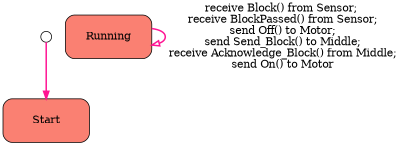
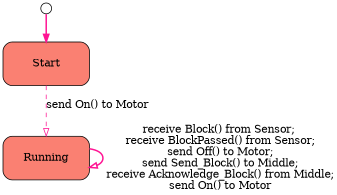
none -> (46, 107)
